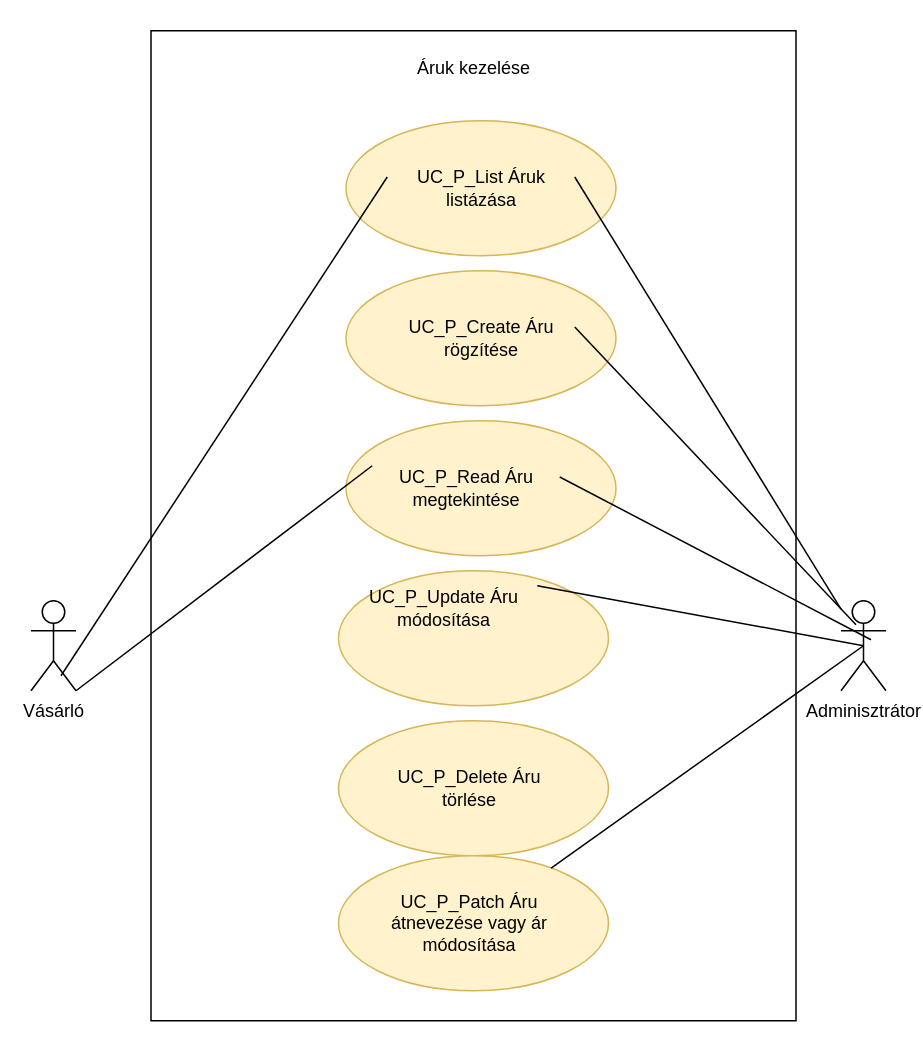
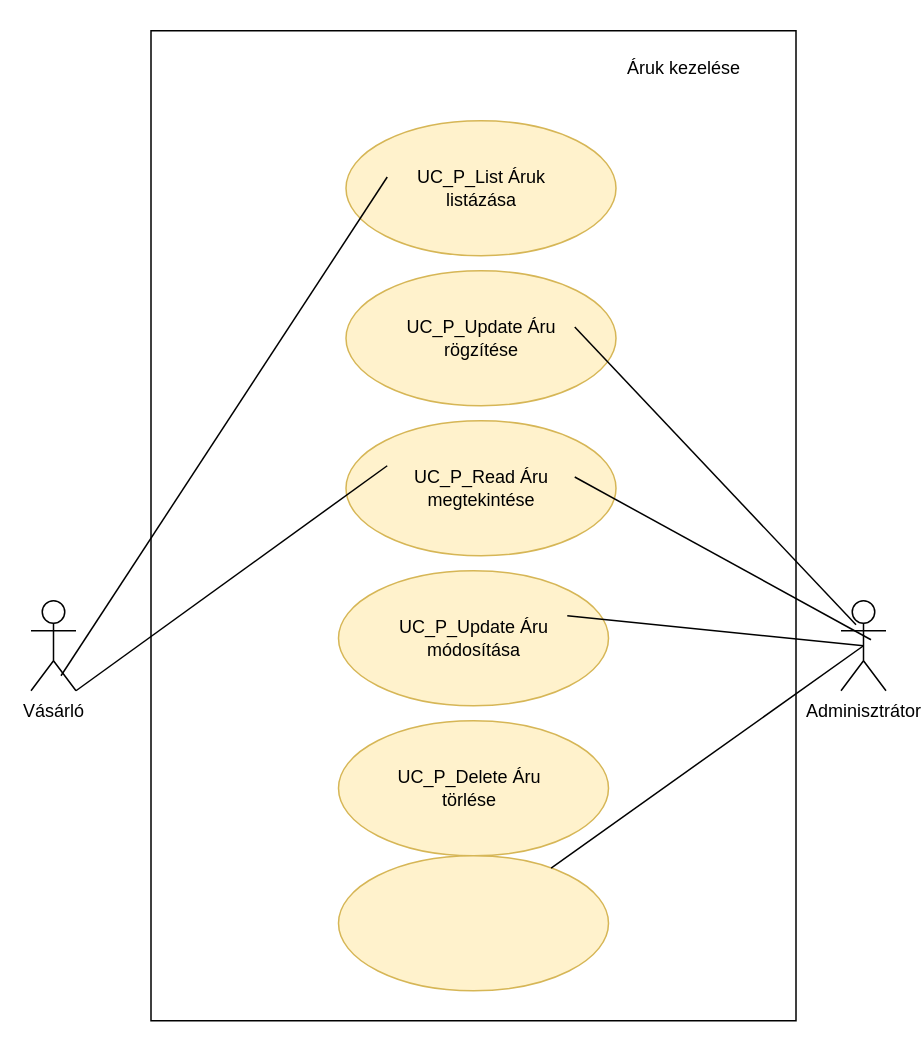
(473, 68) -> (683, 68)
(482, 338) -> (482, 338)
(703, 386) -> none
(466, 488) -> (481, 488)
(443, 608) -> (473, 638)
(470, 923) -> none
